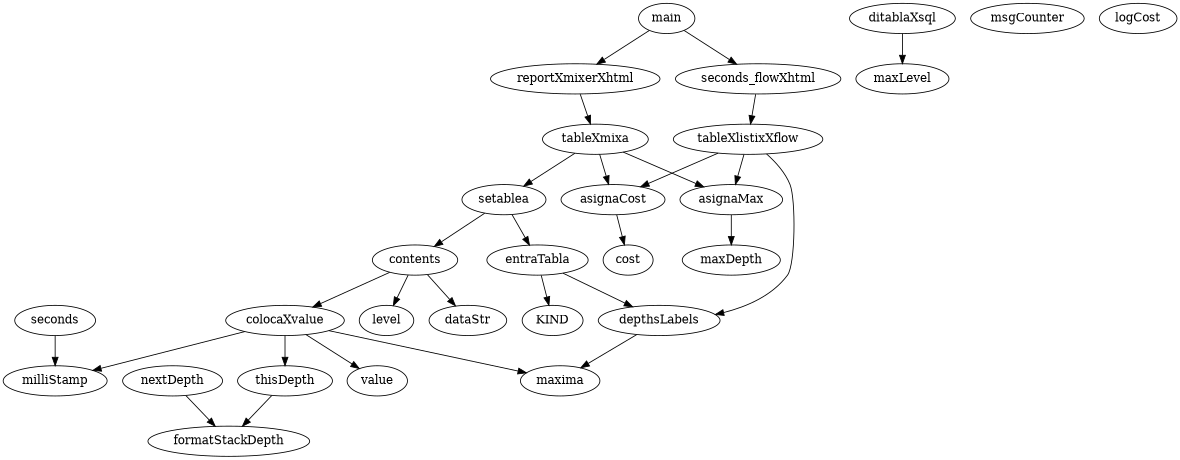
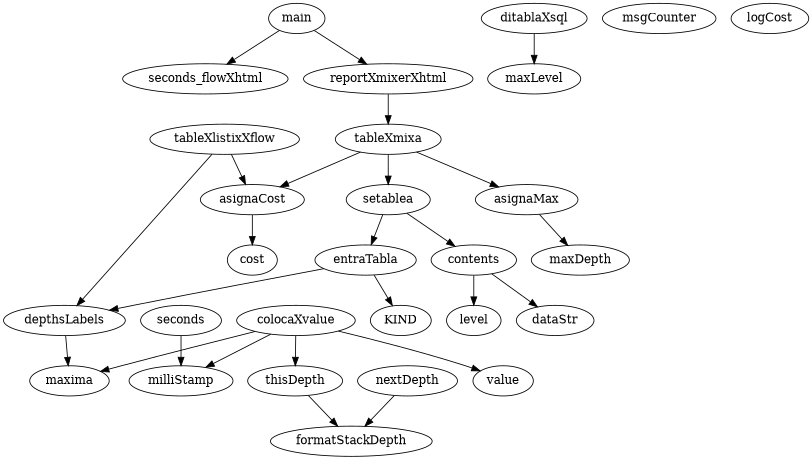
(754, 105) -> none
(741, 165) -> none
(355, 288) -> none
